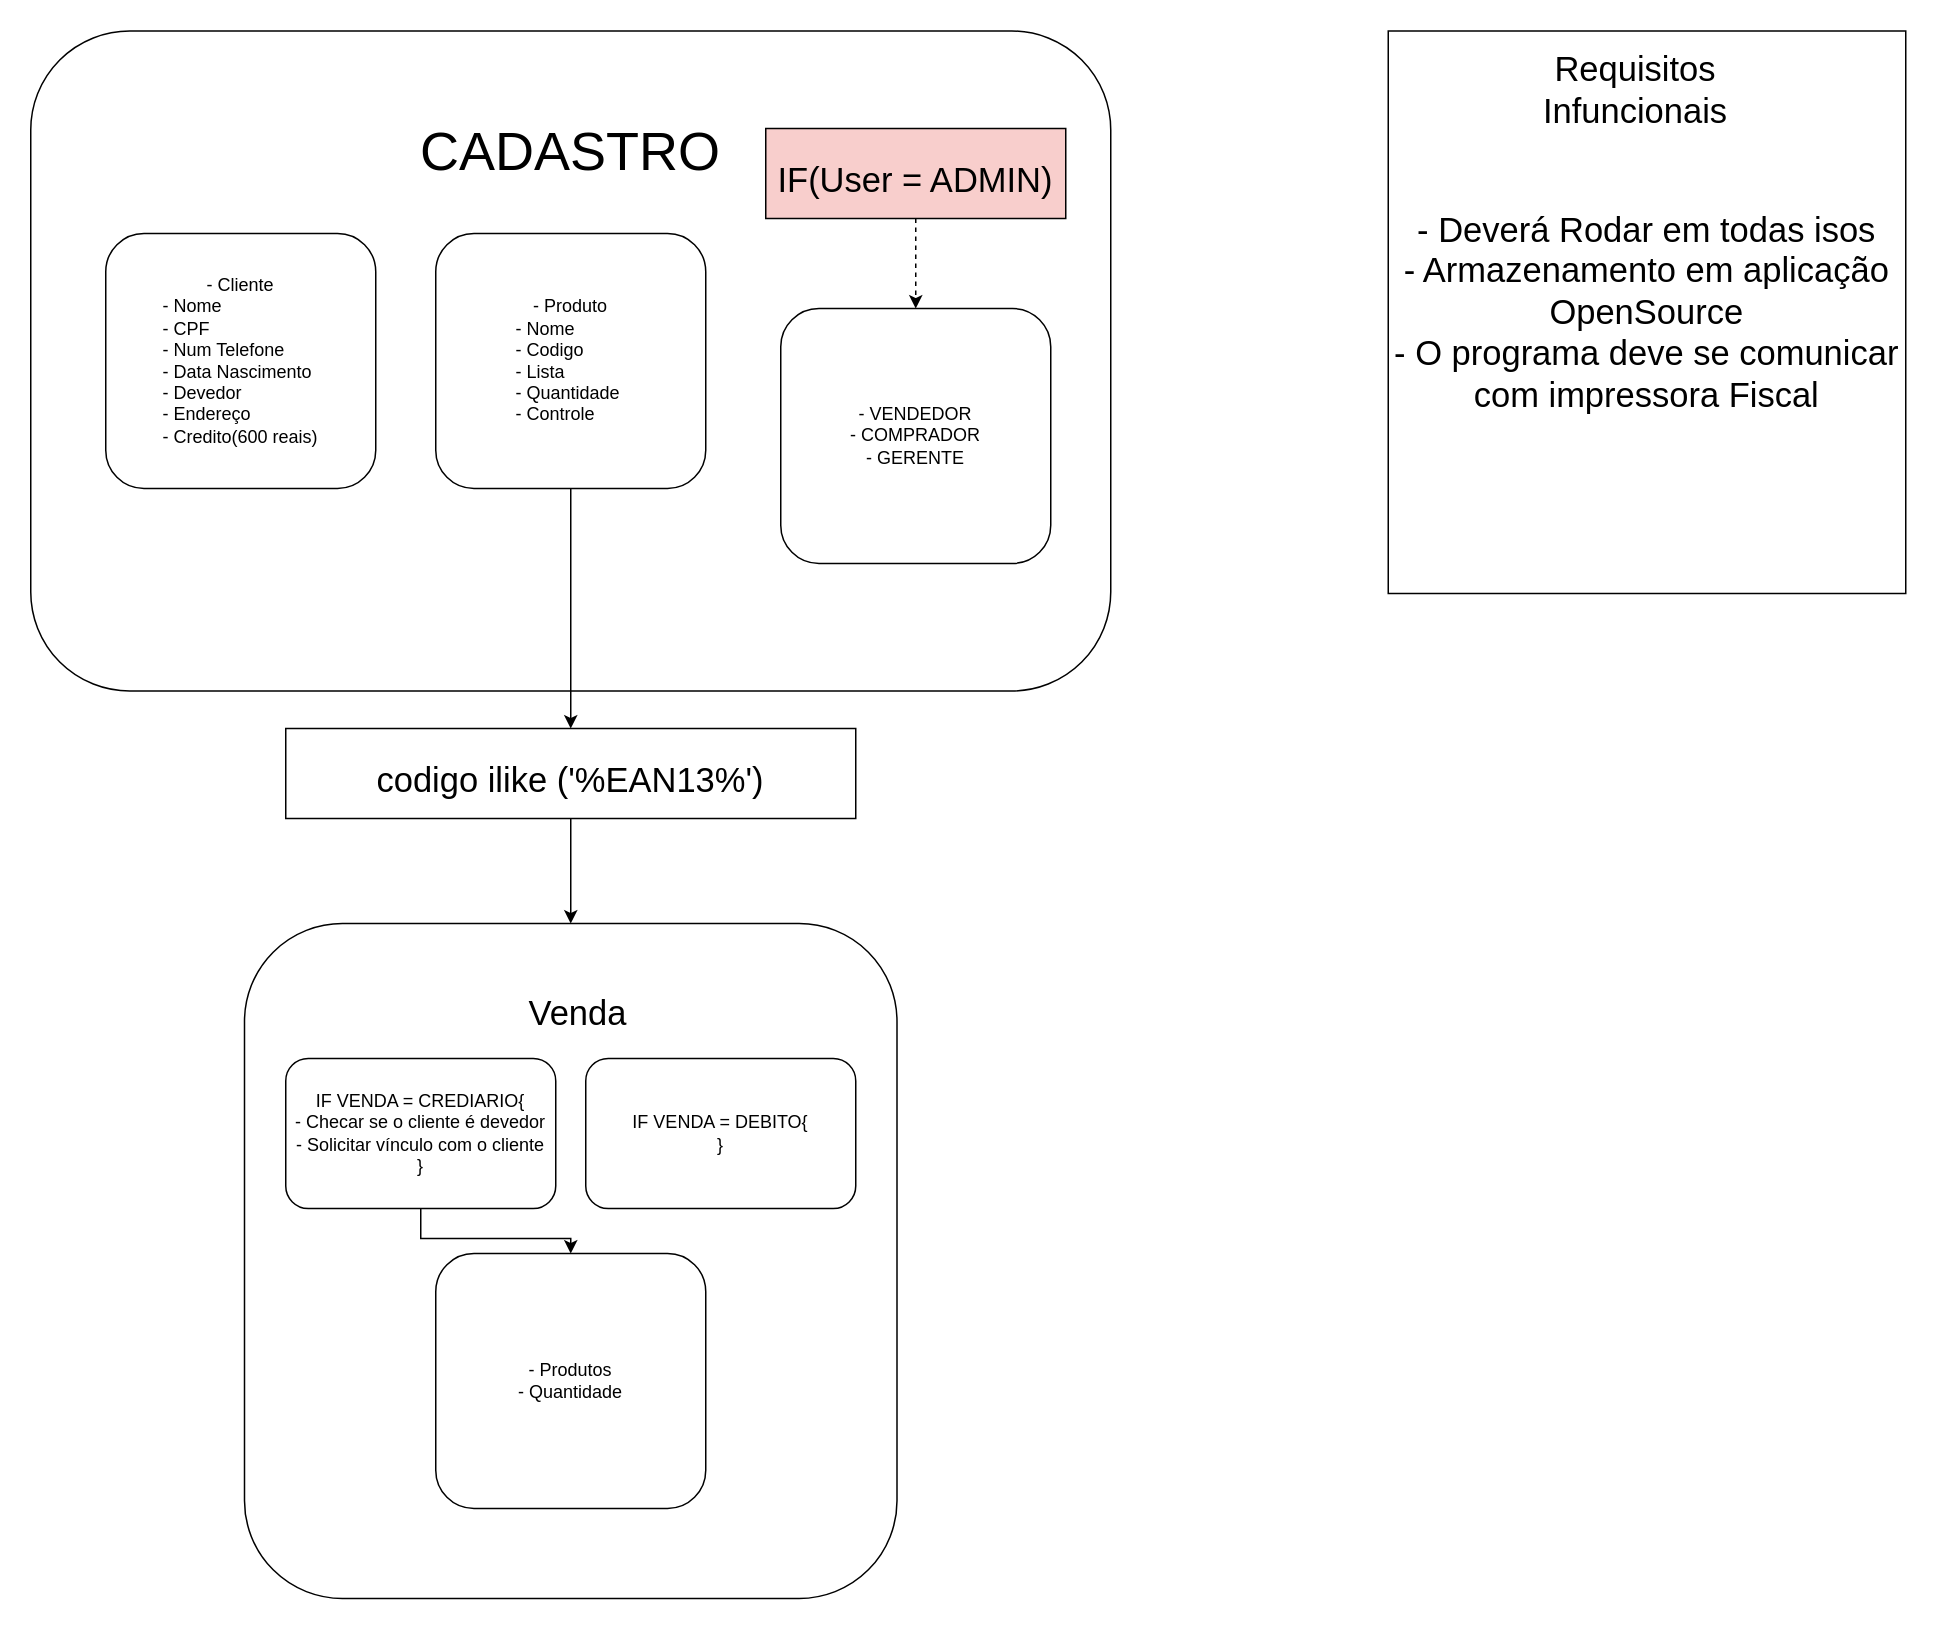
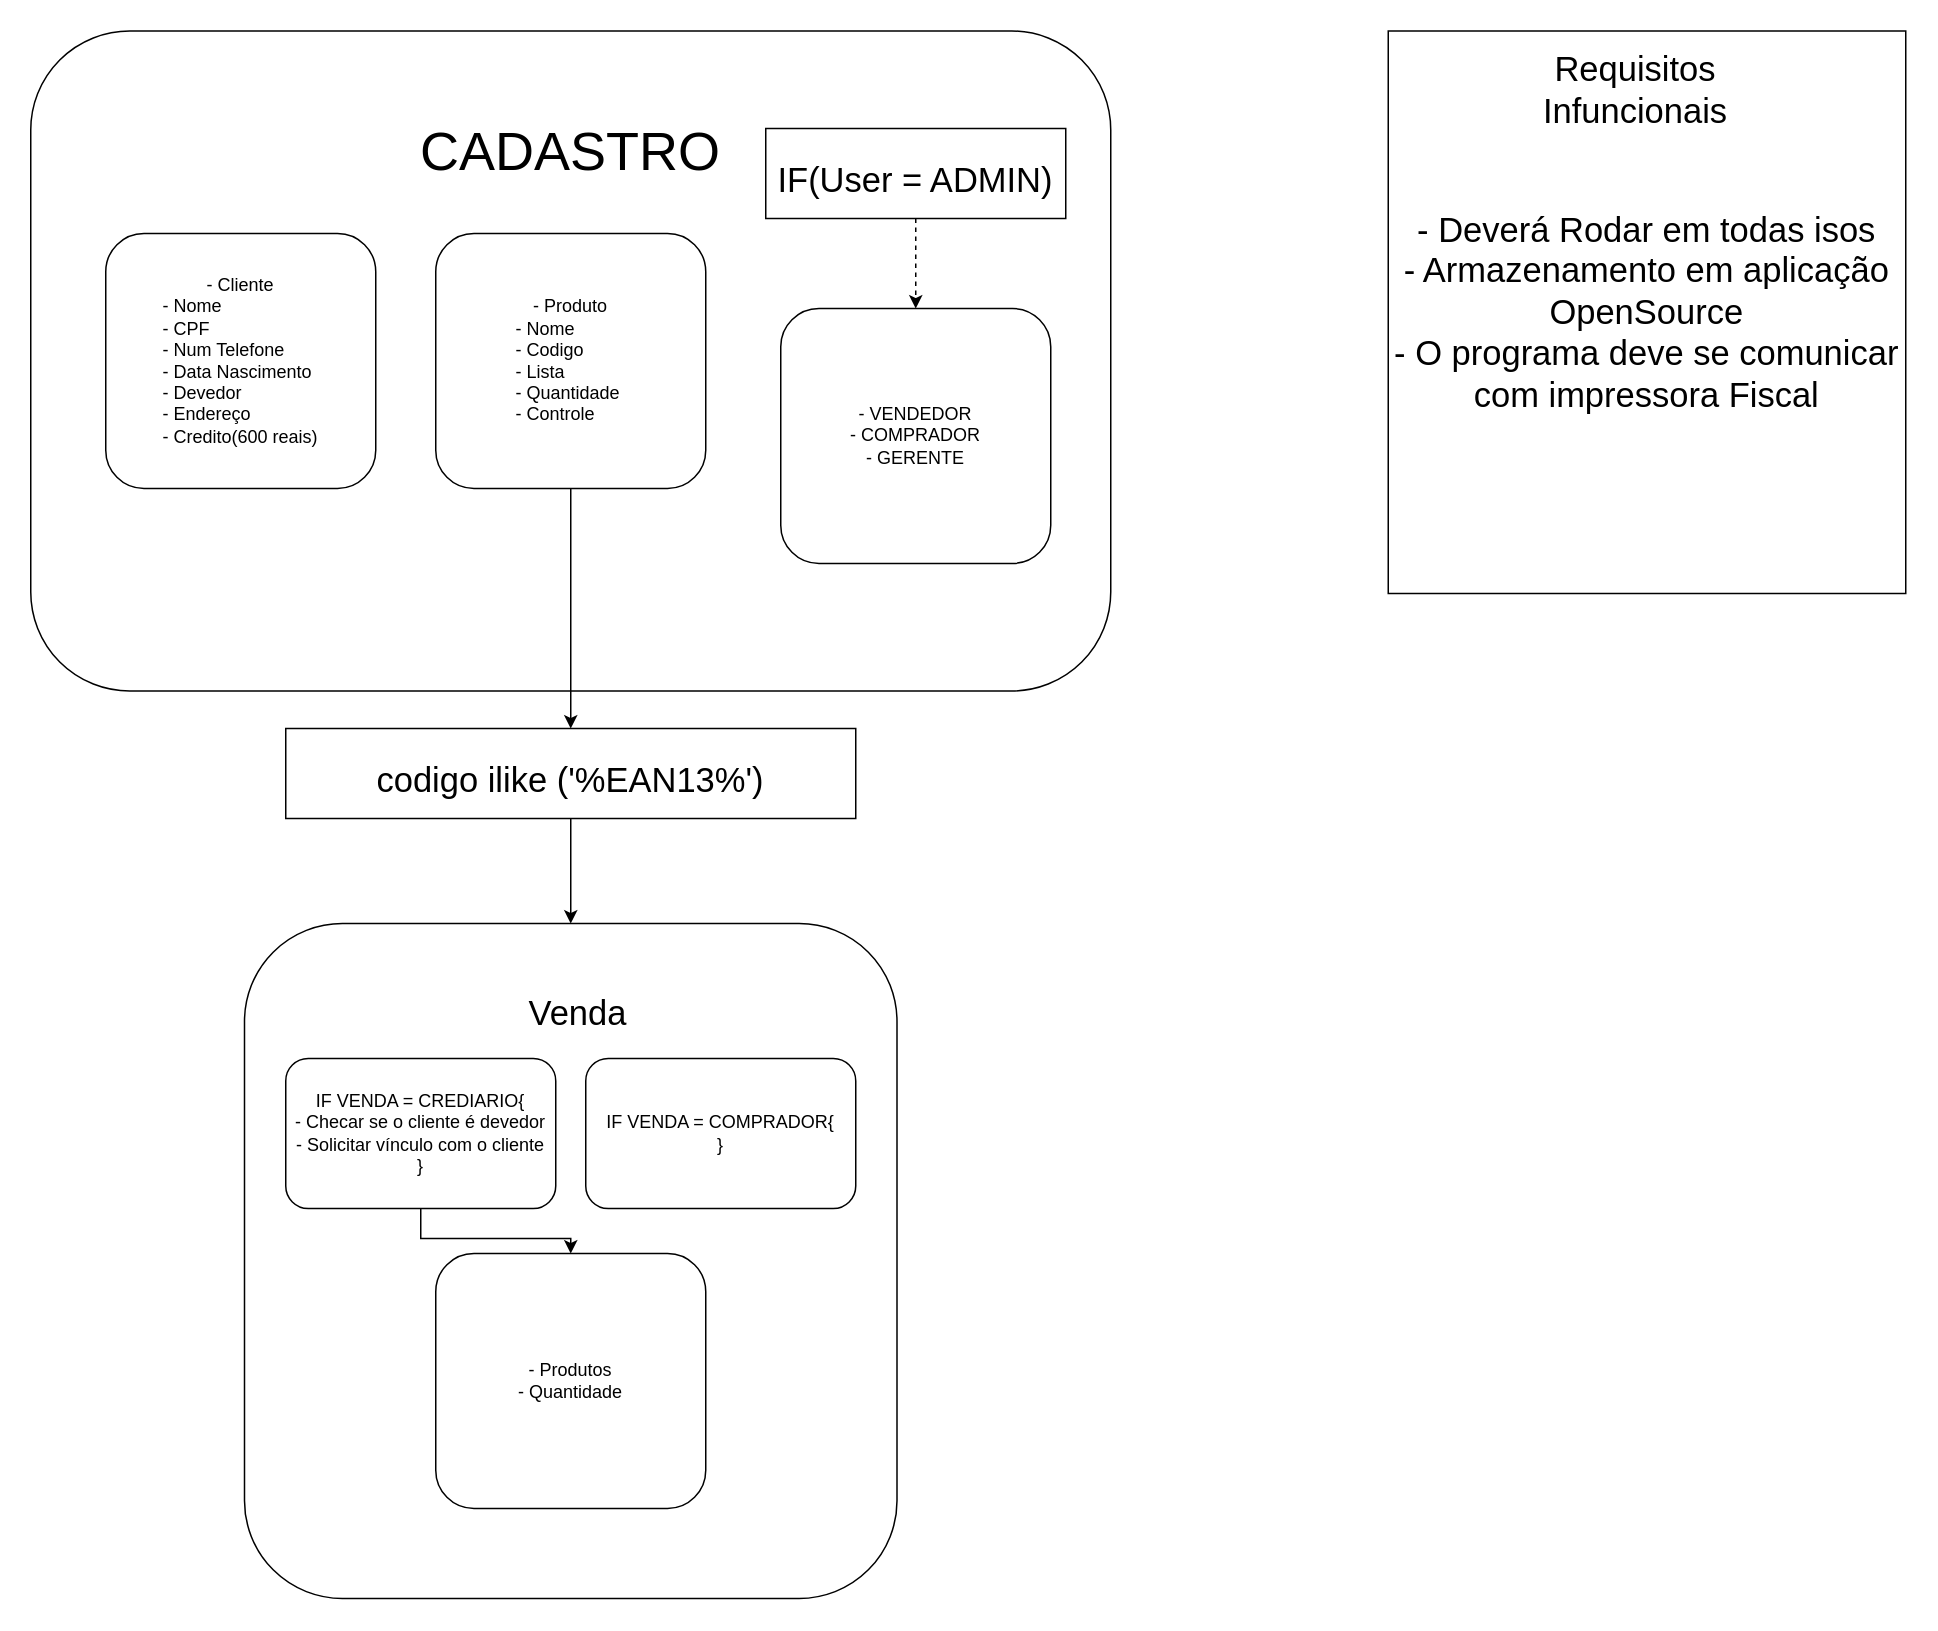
(916, 173) -> (916, 173)
(721, 1133) -> (721, 1133)
